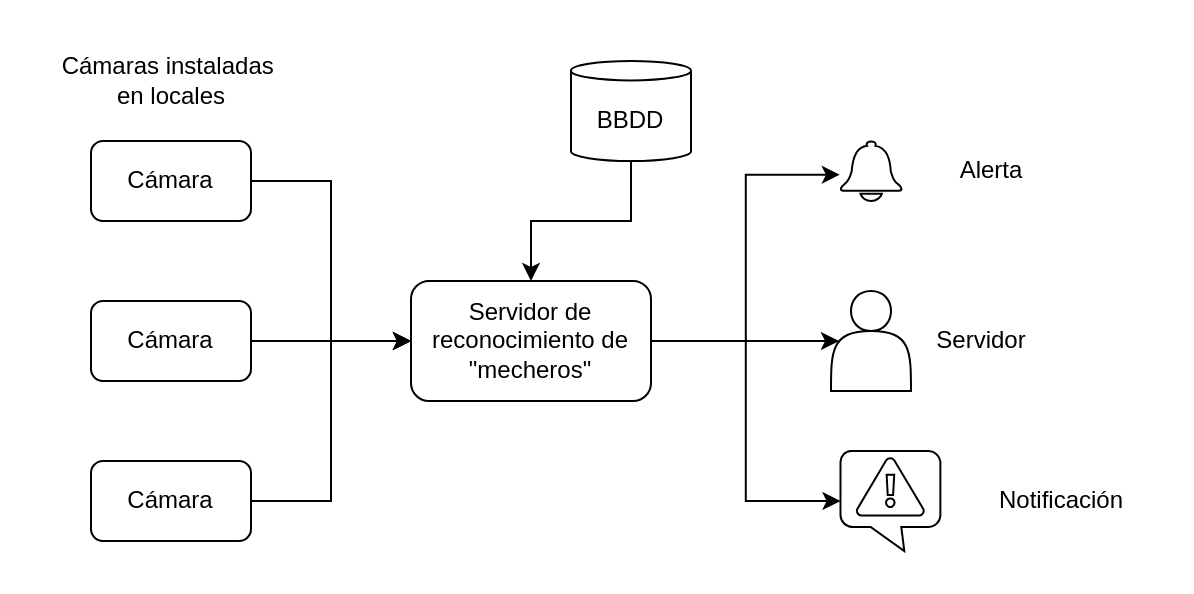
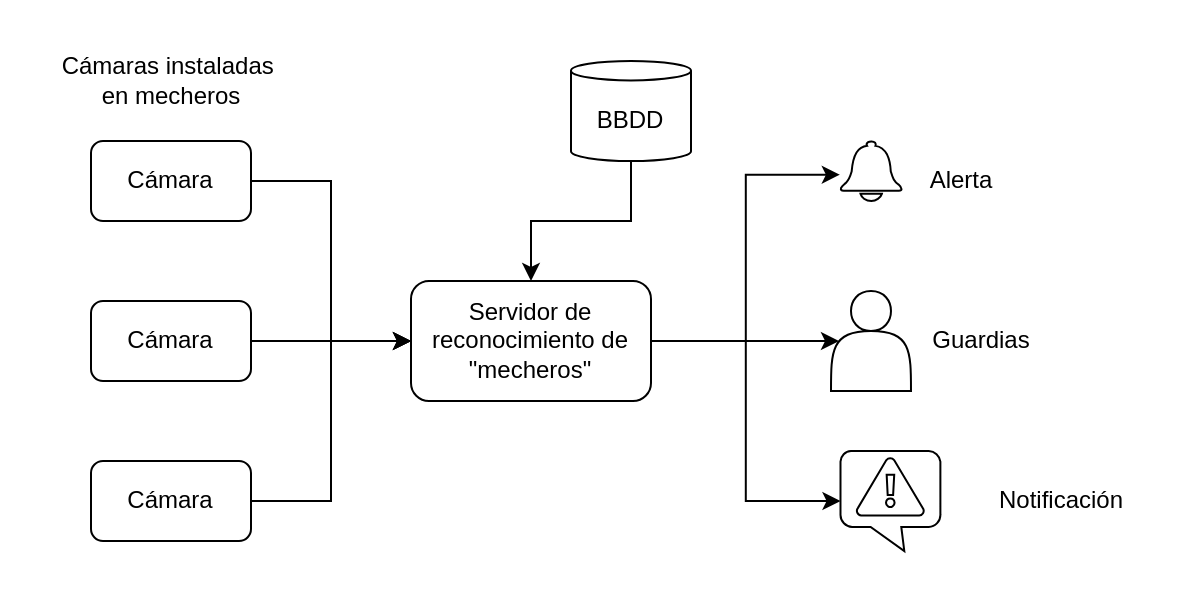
(172, 81) -> (172, 81)
(991, 171) -> (961, 181)
(982, 341) -> (982, 341)
